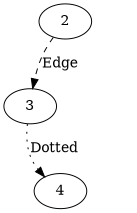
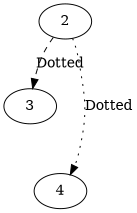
(60, 64) -> (60, 64)
(28, 148) -> (85, 102)
